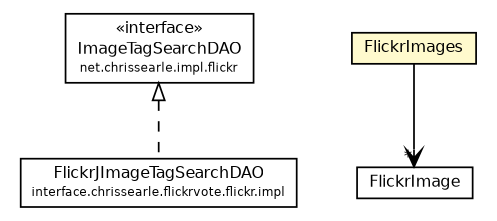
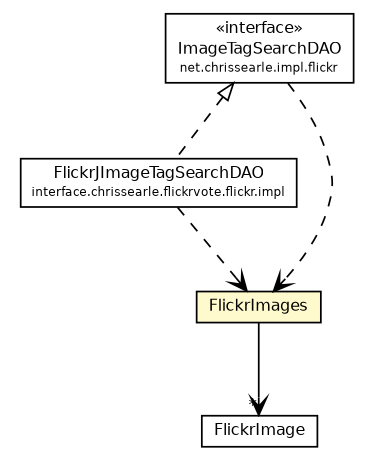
none -> (332, 182)
none -> (207, 243)
